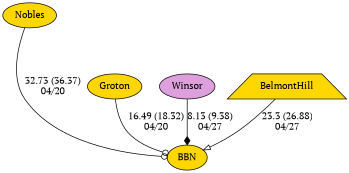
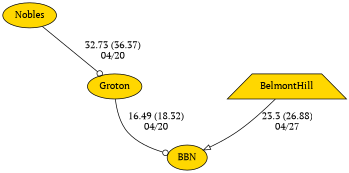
(187, 86) -> none
(53, 126) -> (70, 49)
